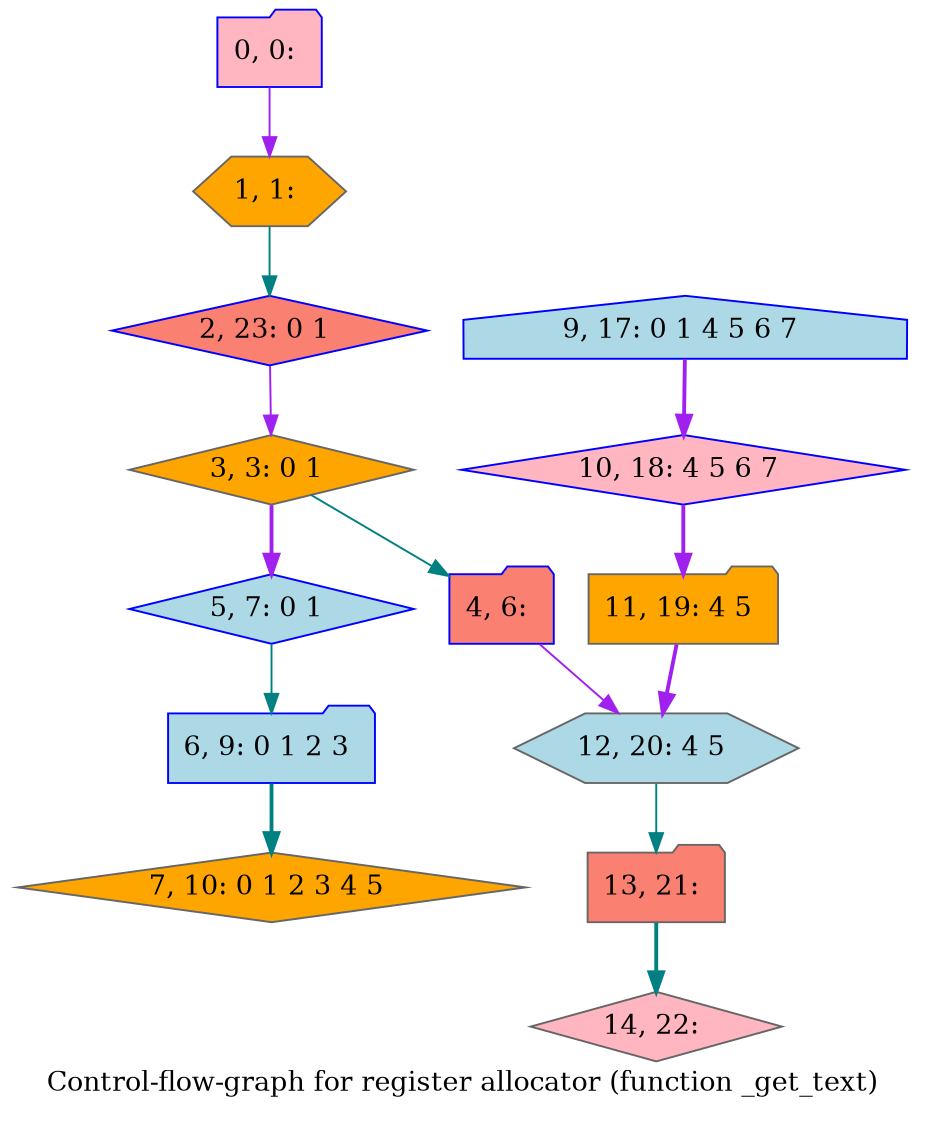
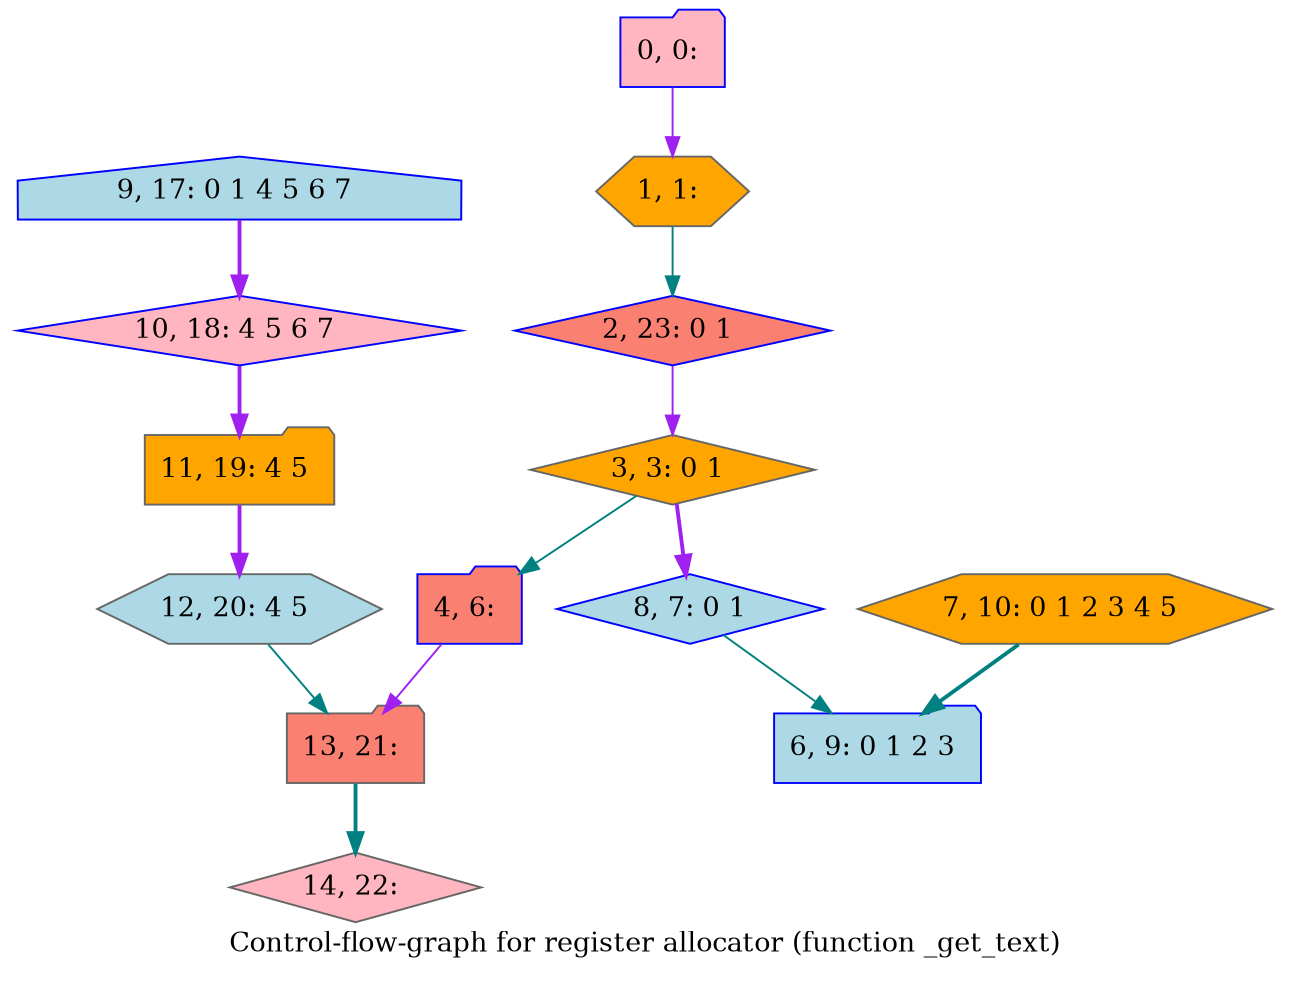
(272, 609) -> (690, 609)
(572, 672) -> (419, 671)
(272, 808) -> (979, 673)
(272, 887) -> (1065, 609)
